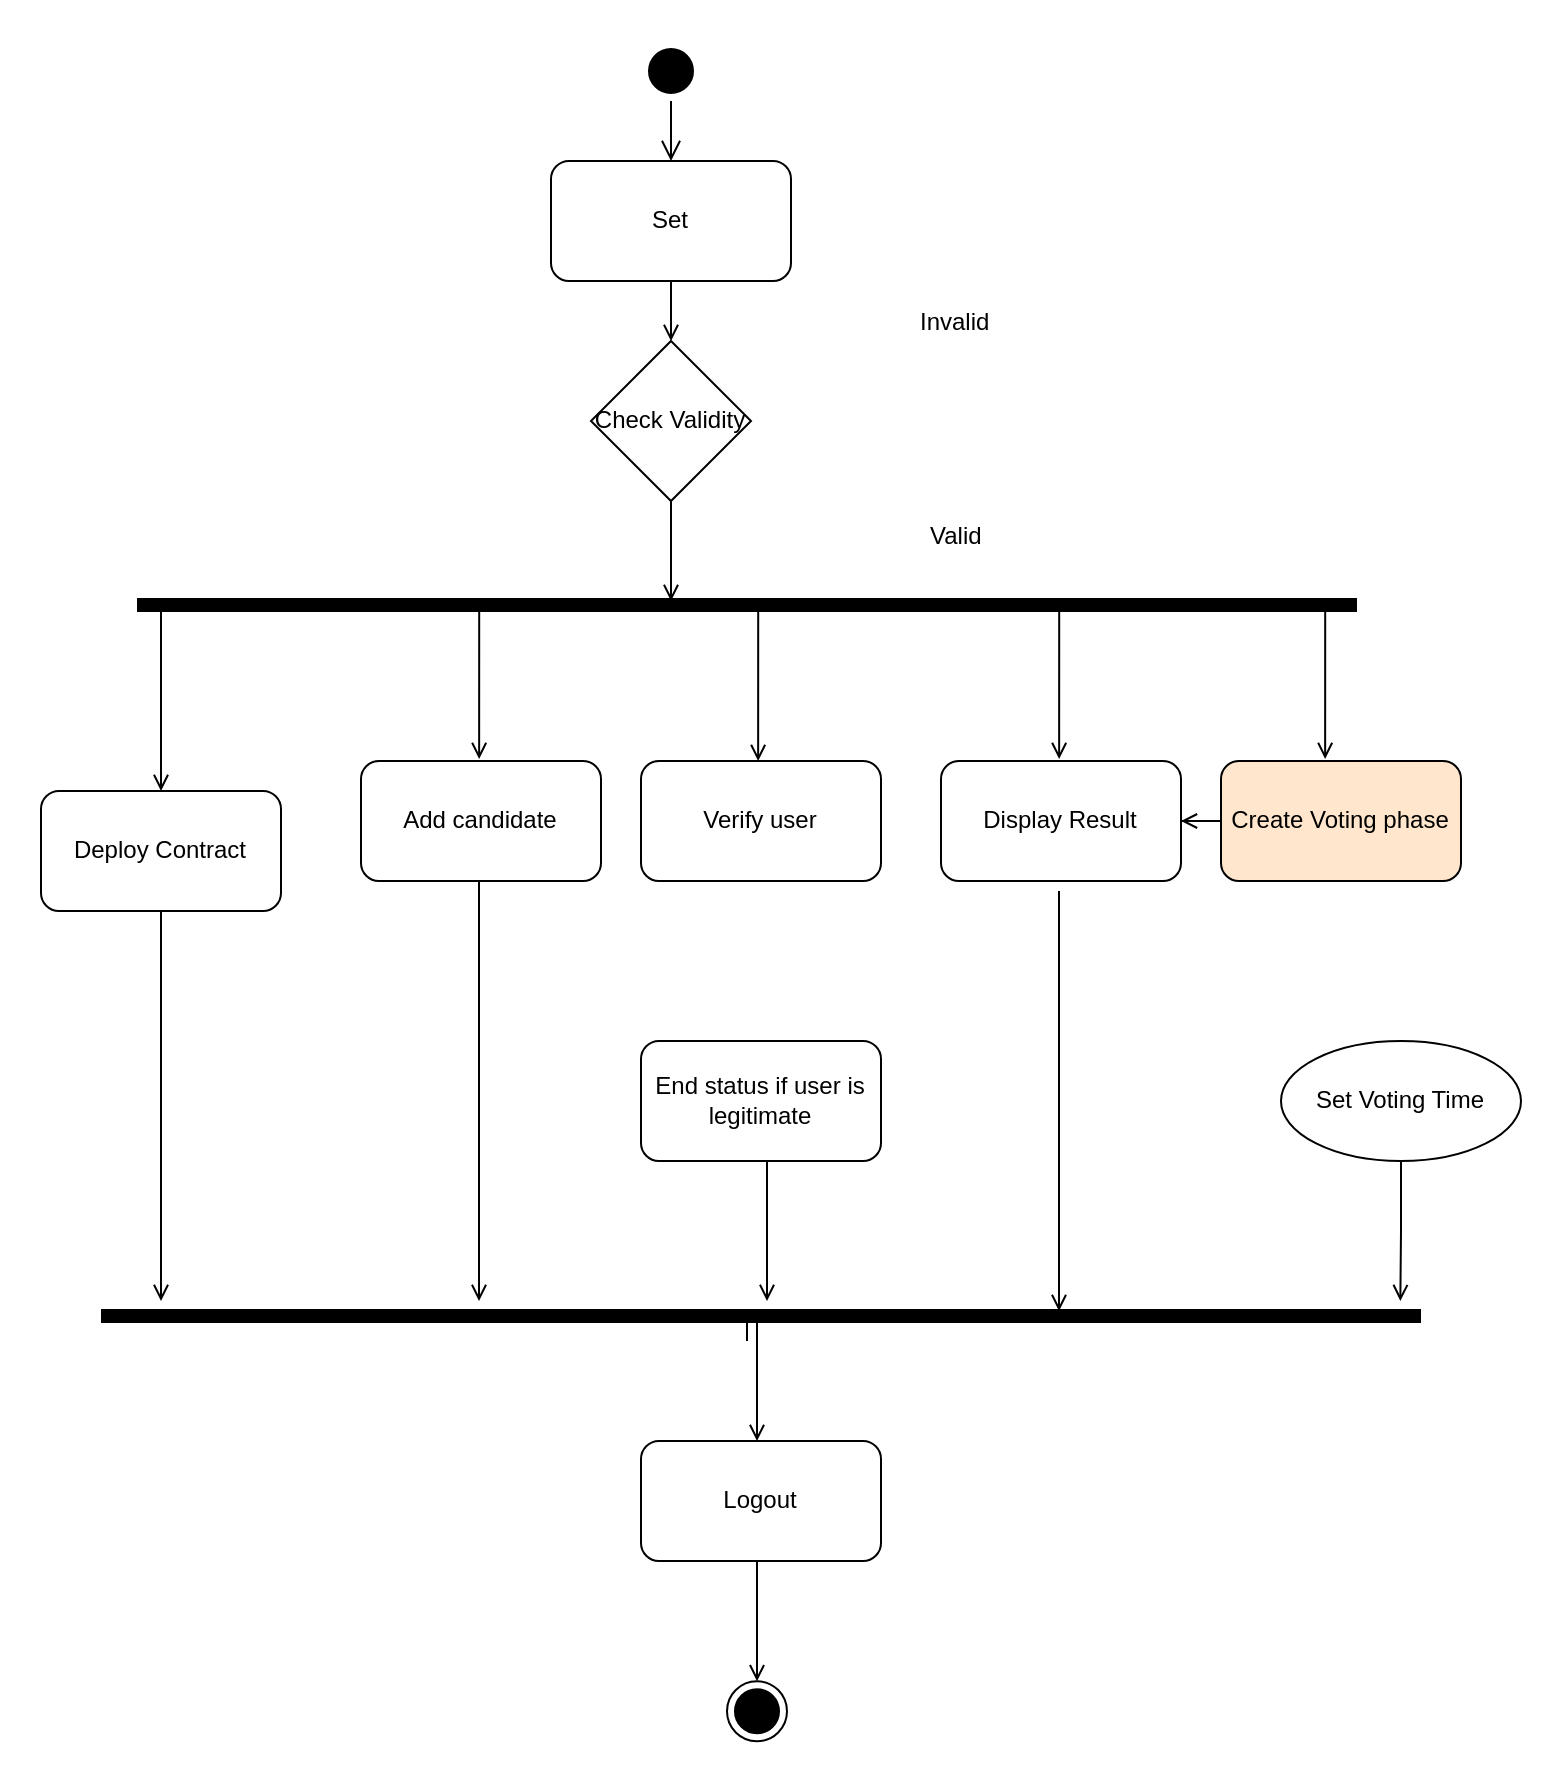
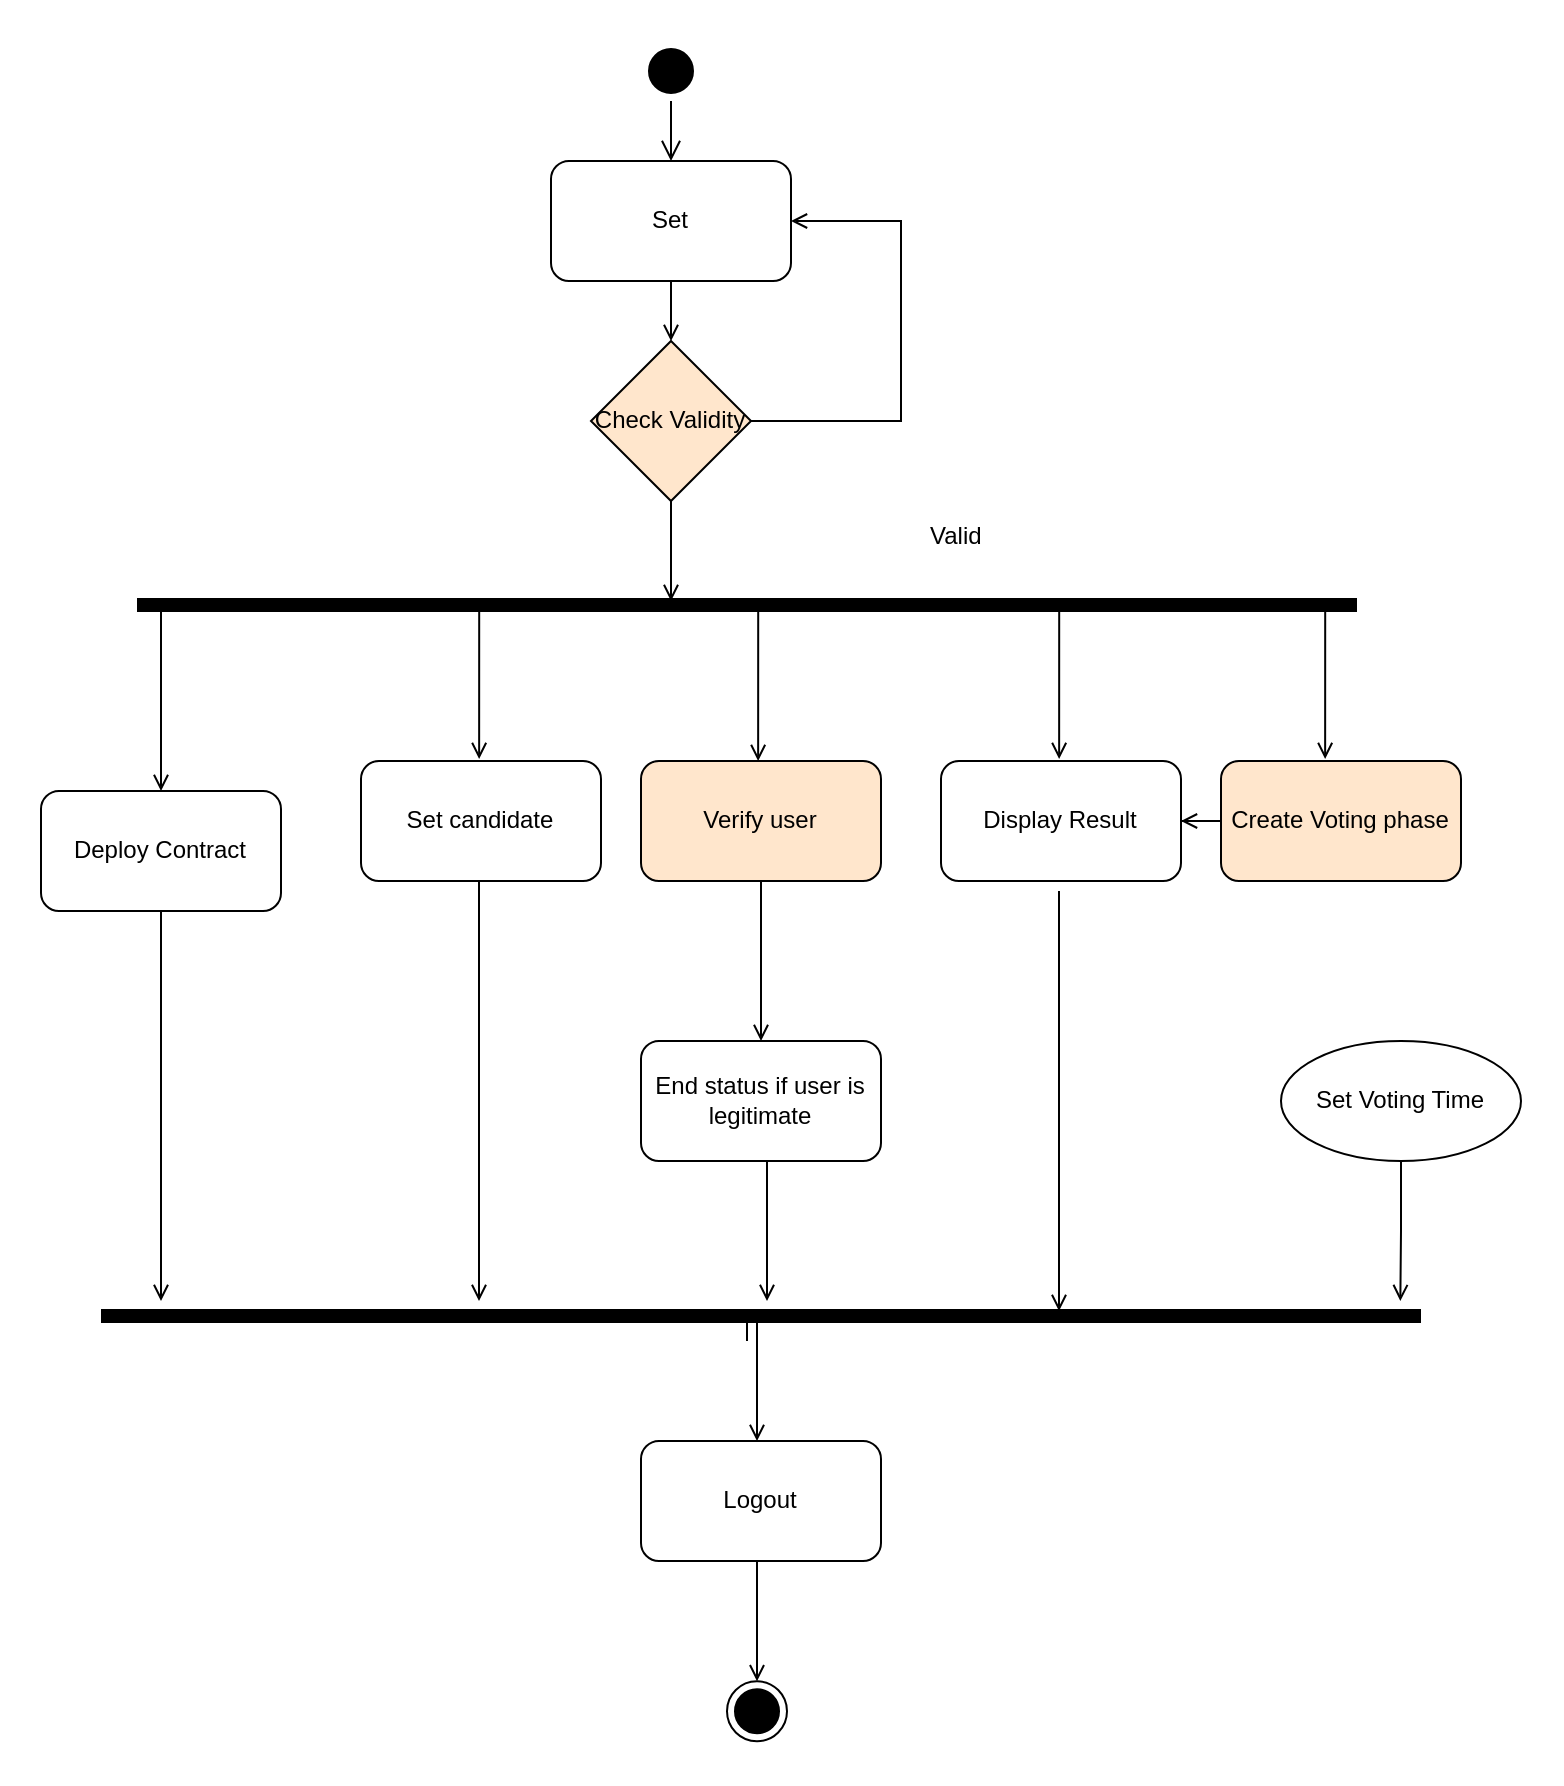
(967, 323) -> none
none -> (901, 344)
(671, 421) -> (671, 421)
(481, 821) -> (481, 821)
(761, 821) -> (761, 821)
none -> (761, 958)
